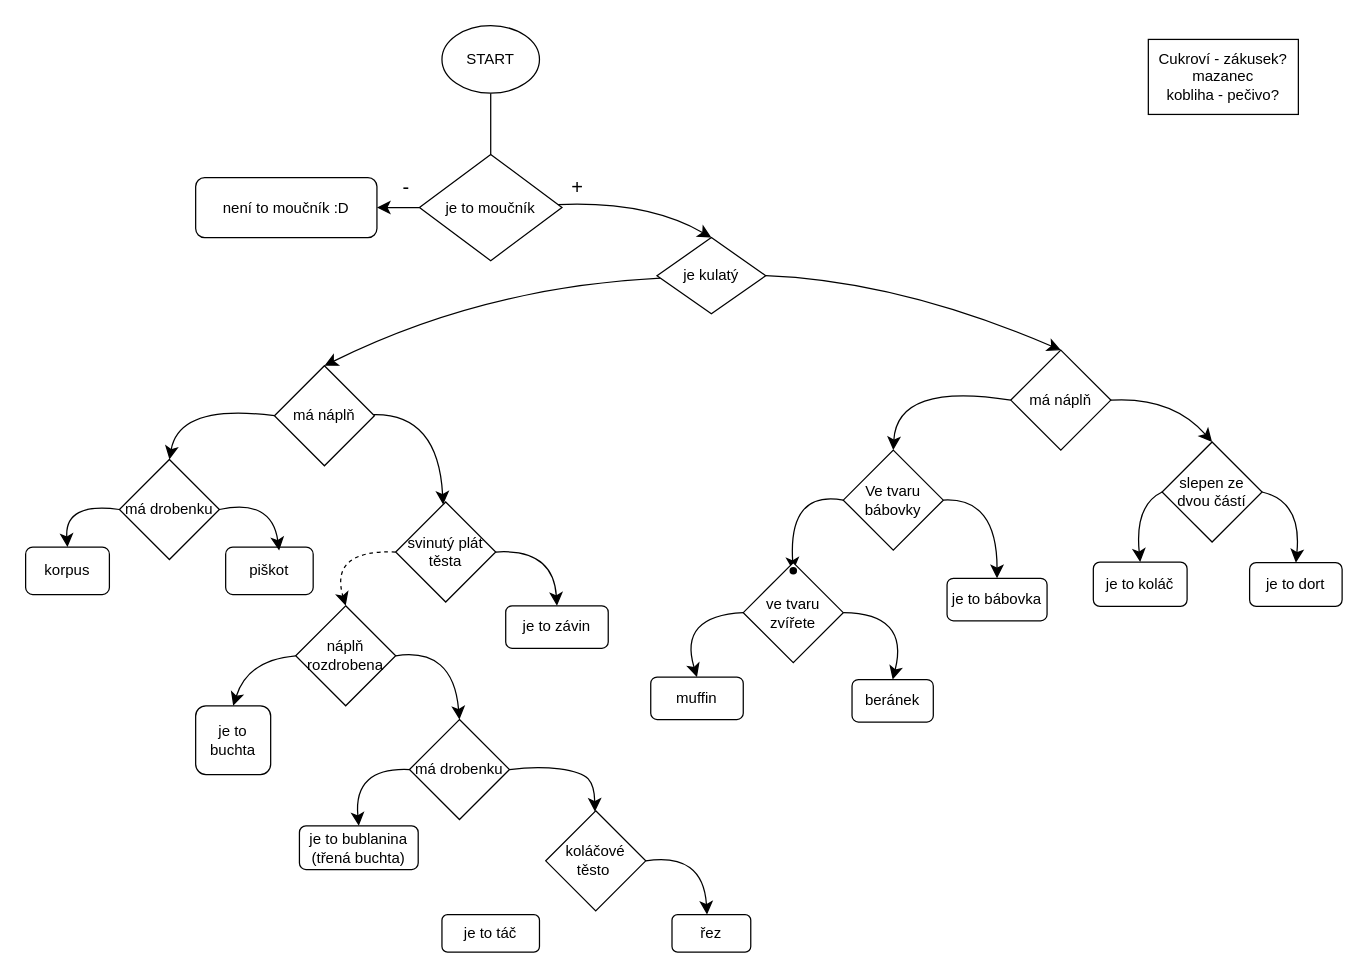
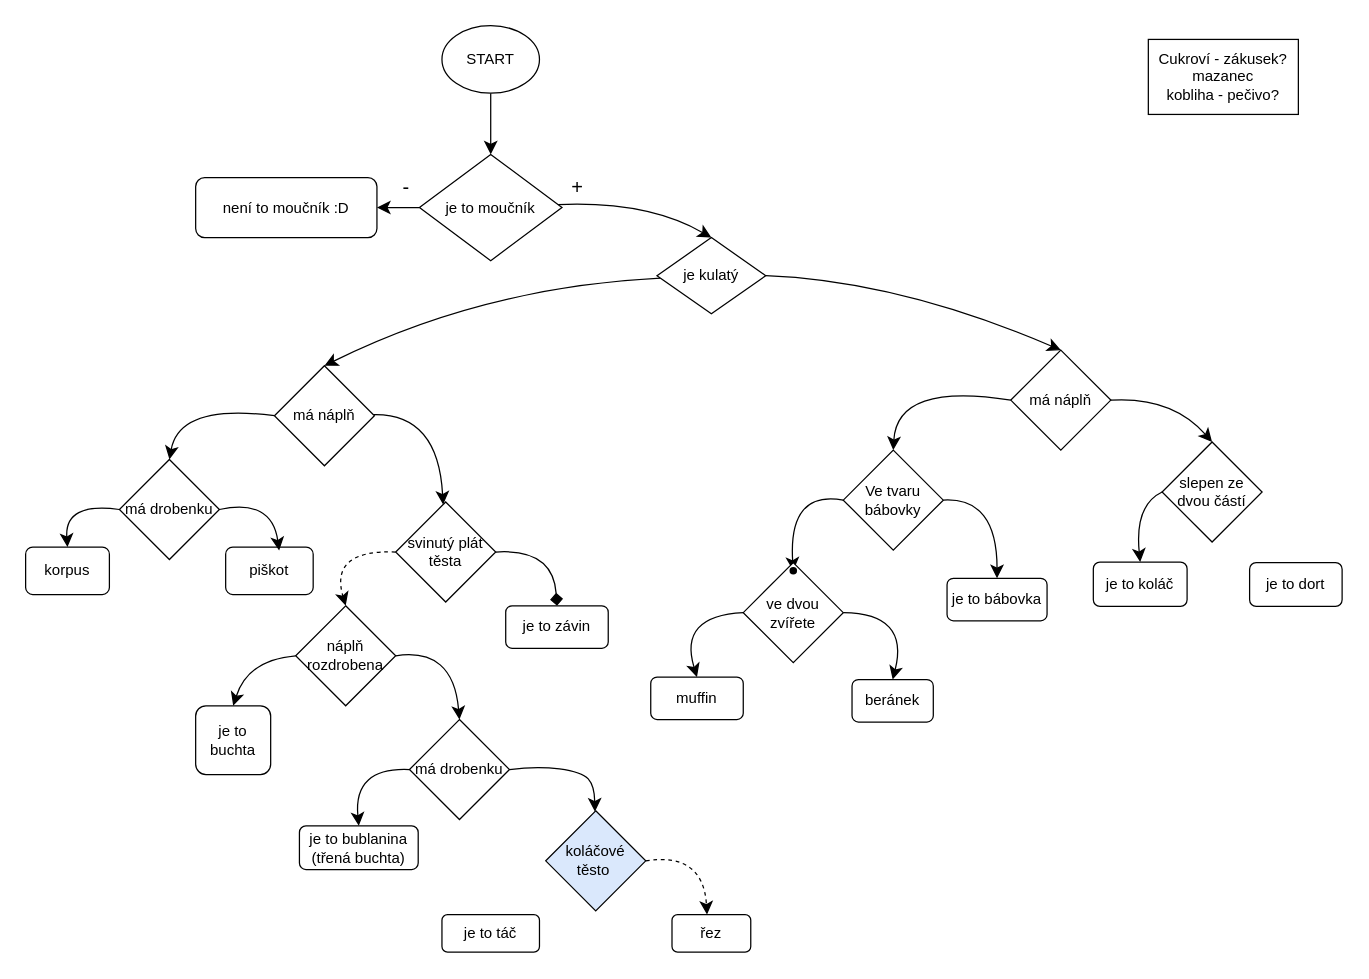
(491, 147) -> (491, 142)
(1292, 515) -> none
(548, 570) -> (548, 568)
(793, 613) -> (793, 613)
(596, 861) -> (596, 861)
(689, 867) -> (689, 867)
